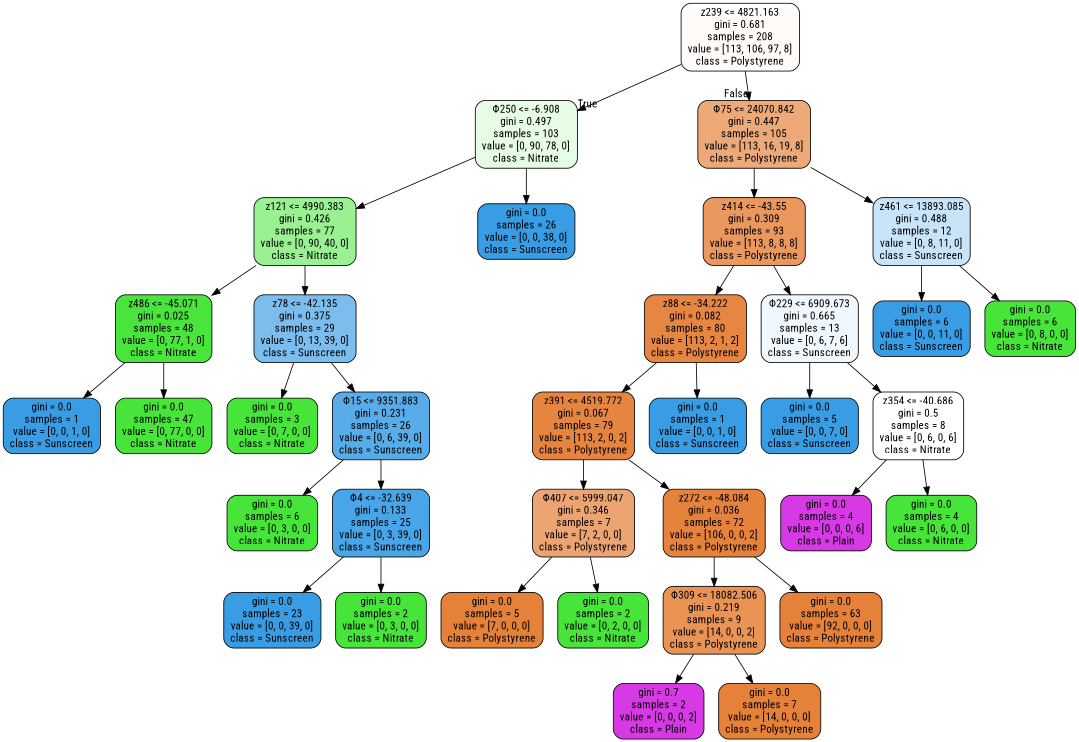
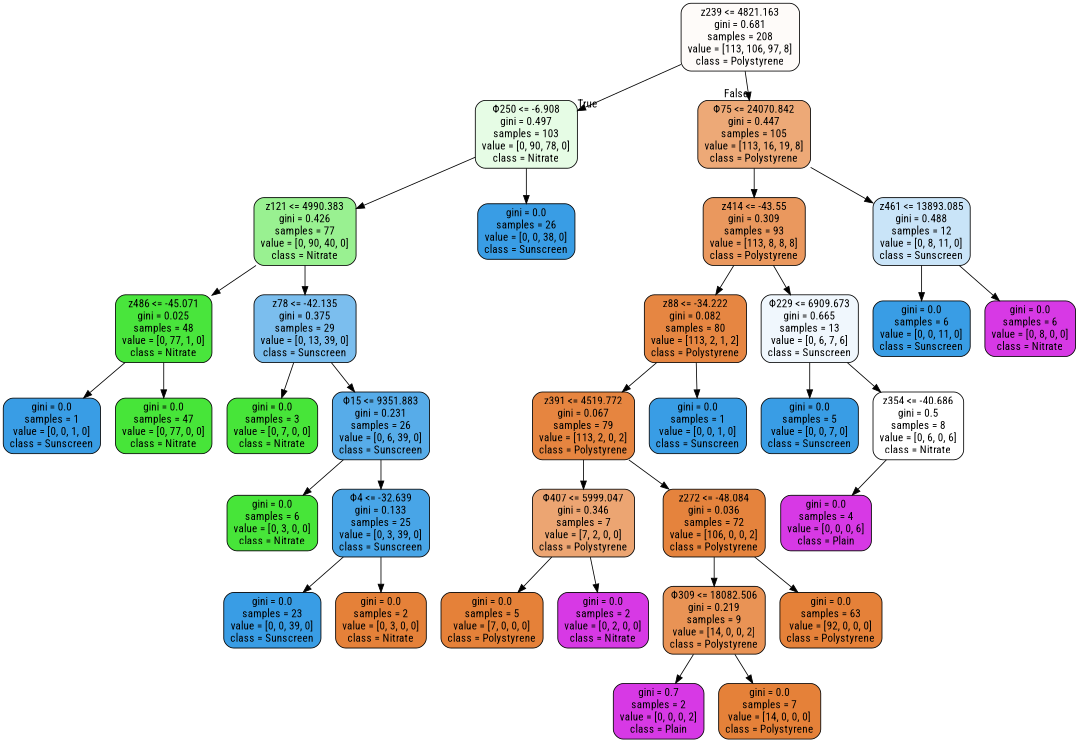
(1030, 329) -> (1030, 329)
(931, 523) -> none
(381, 620) -> (381, 620)
(603, 620) -> (603, 620)
